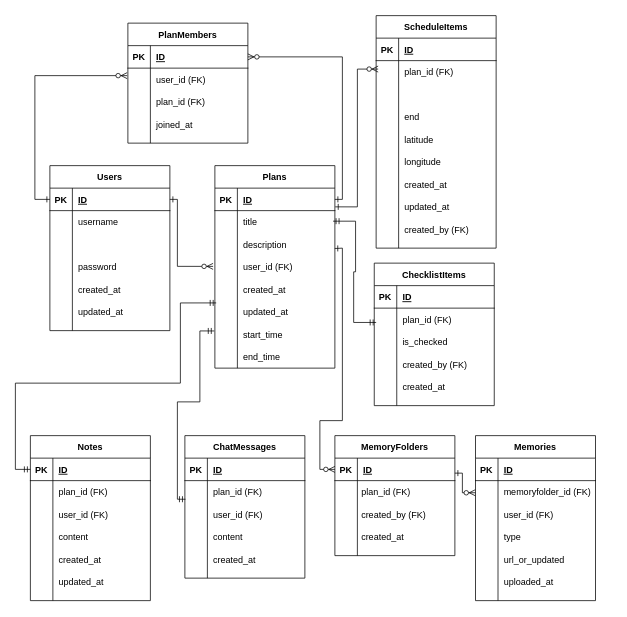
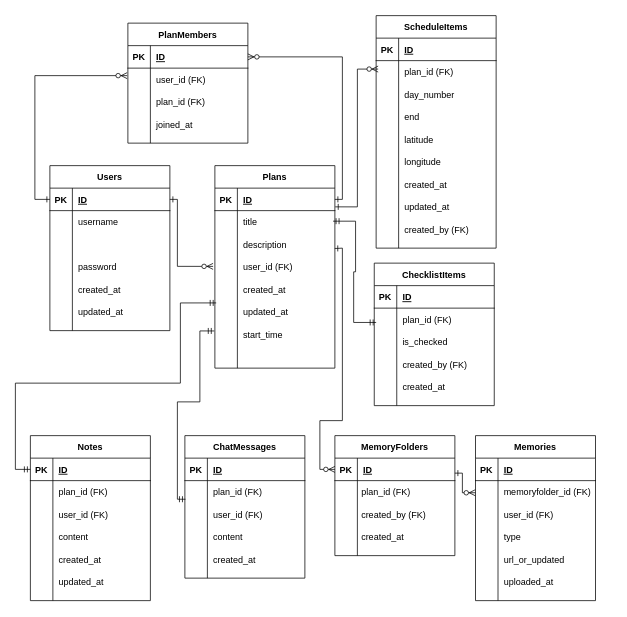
none -> (447, 94)
(286, 357) -> none
